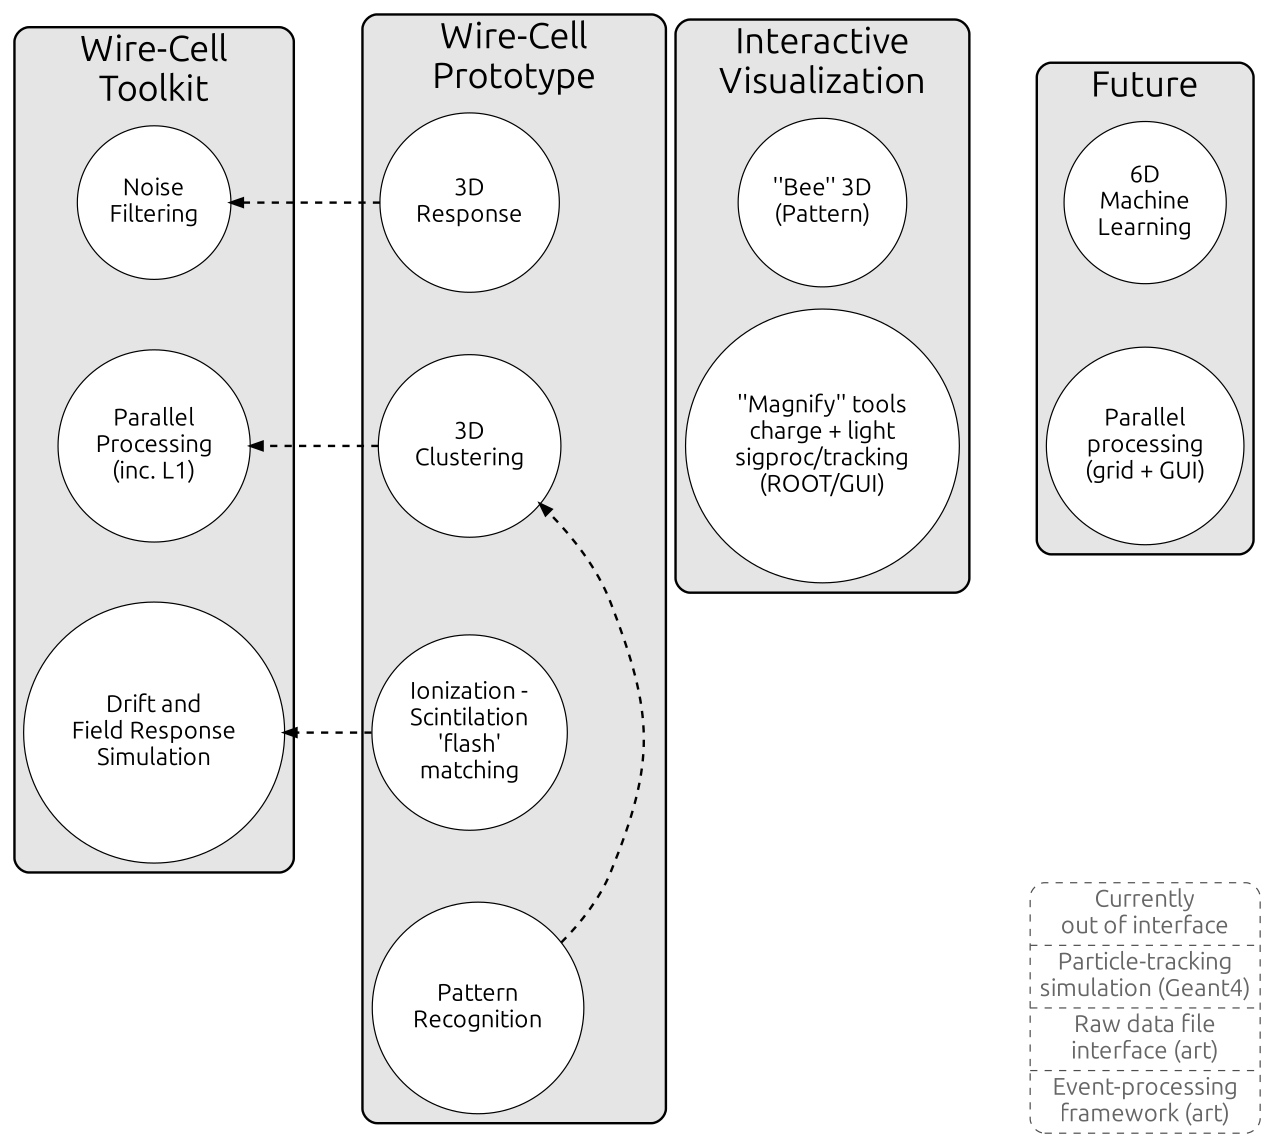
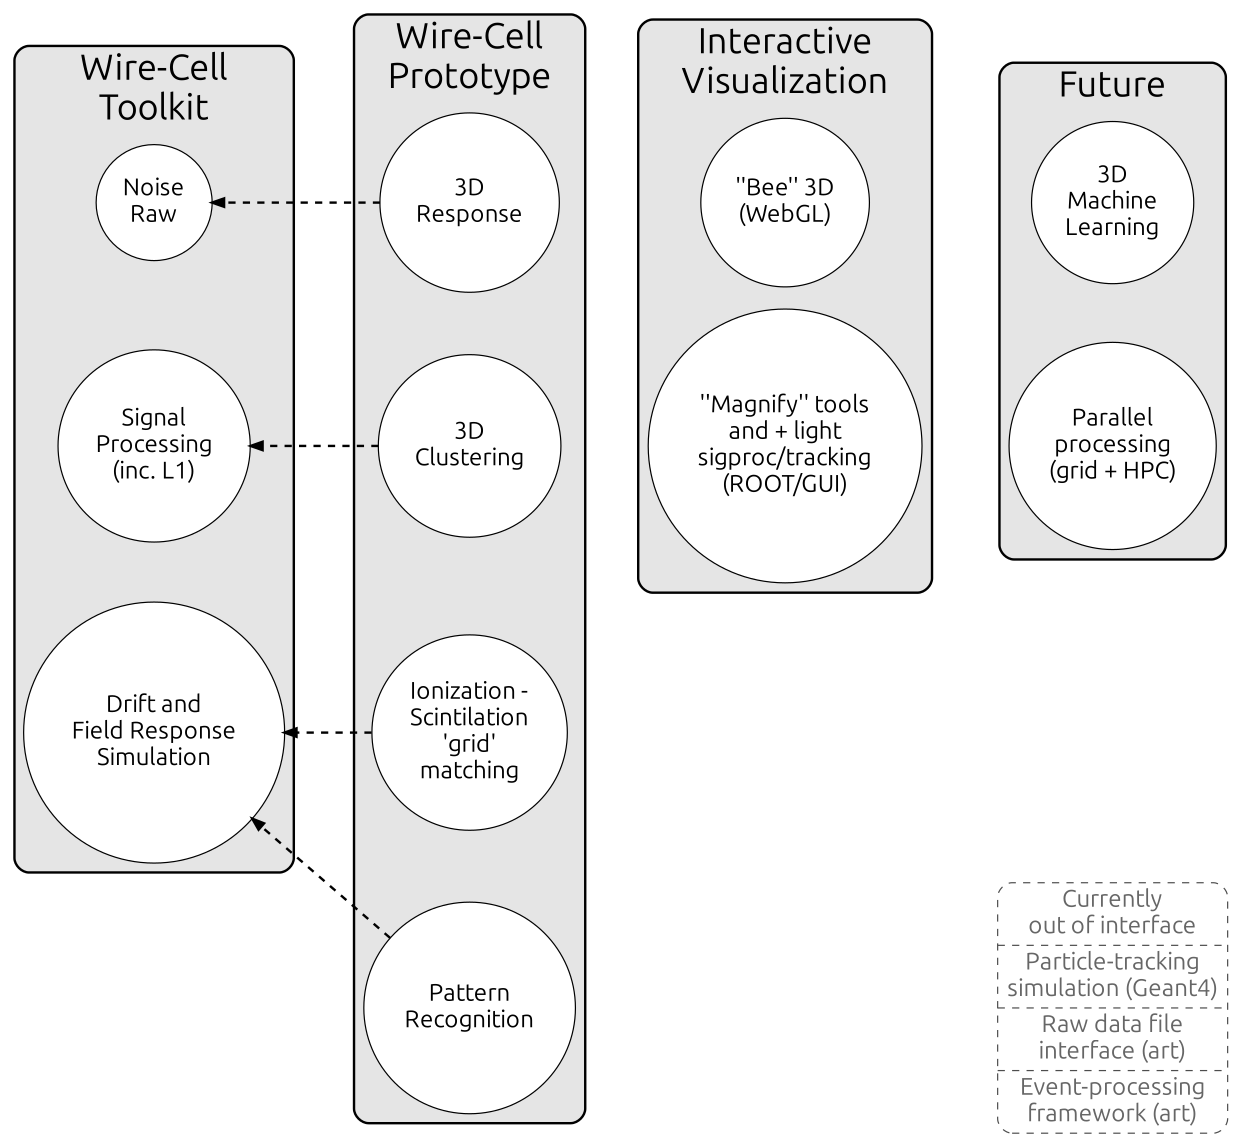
(154, 203) -> (154, 203)
(822, 203) -> (785, 203)
(1145, 203) -> (1113, 203)
(154, 446) -> (154, 446)
(822, 446) -> (785, 446)
(1145, 446) -> (1113, 446)
(643, 726) -> (326, 882)
(470, 733) -> (470, 733)
